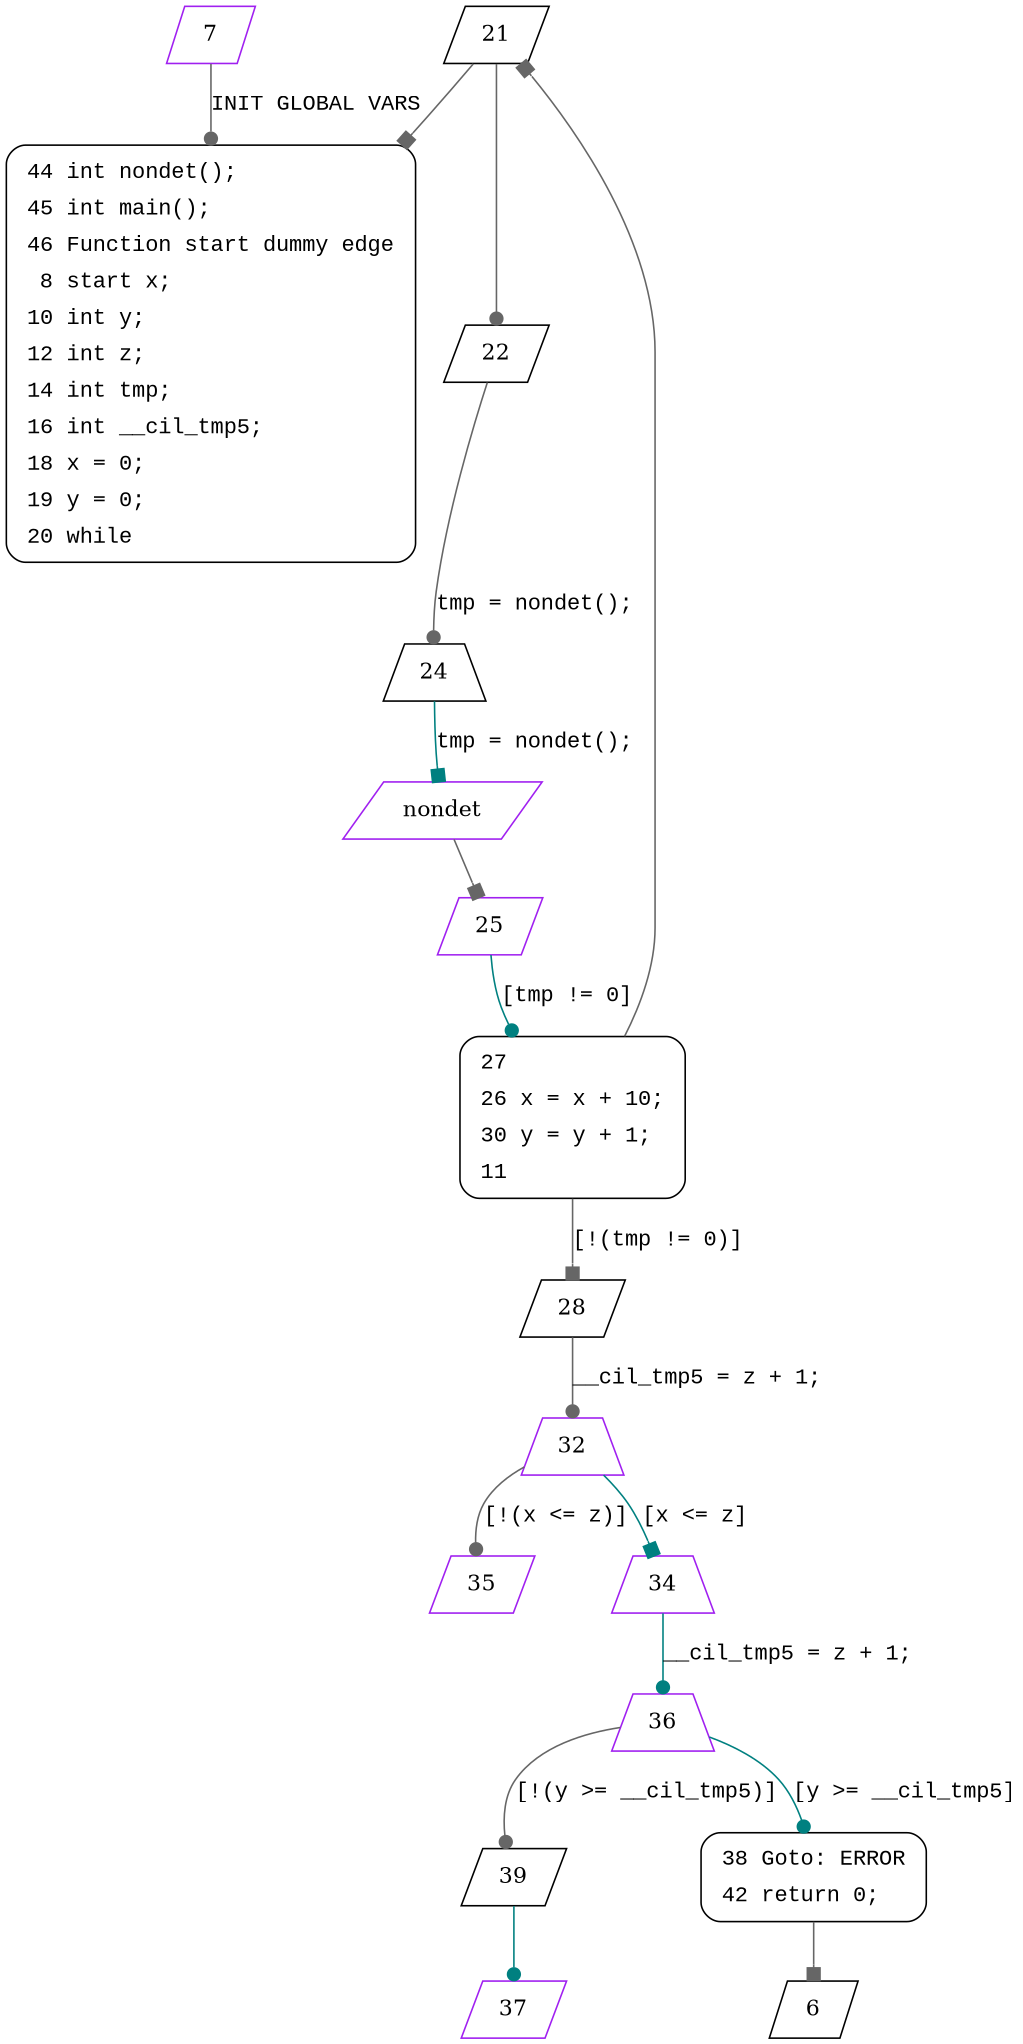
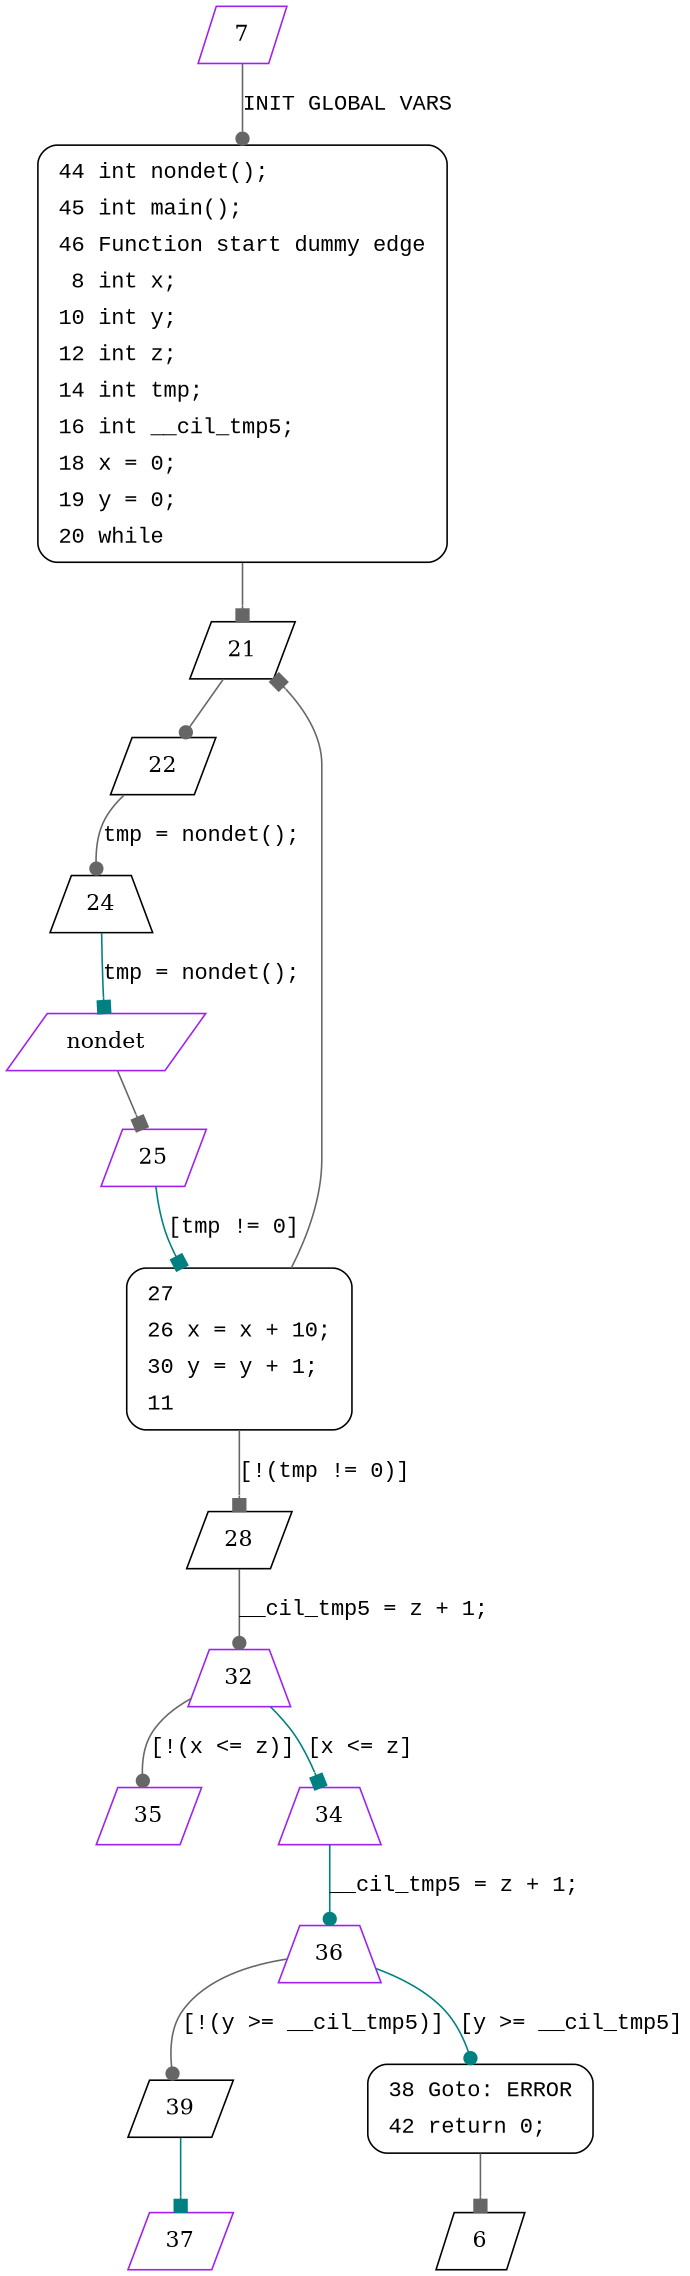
(443, 99) -> (243, 584)
(120, 281) -> (138, 281)
(496, 991) -> (162, 1221)
(514, 1937) -> (181, 2167)
